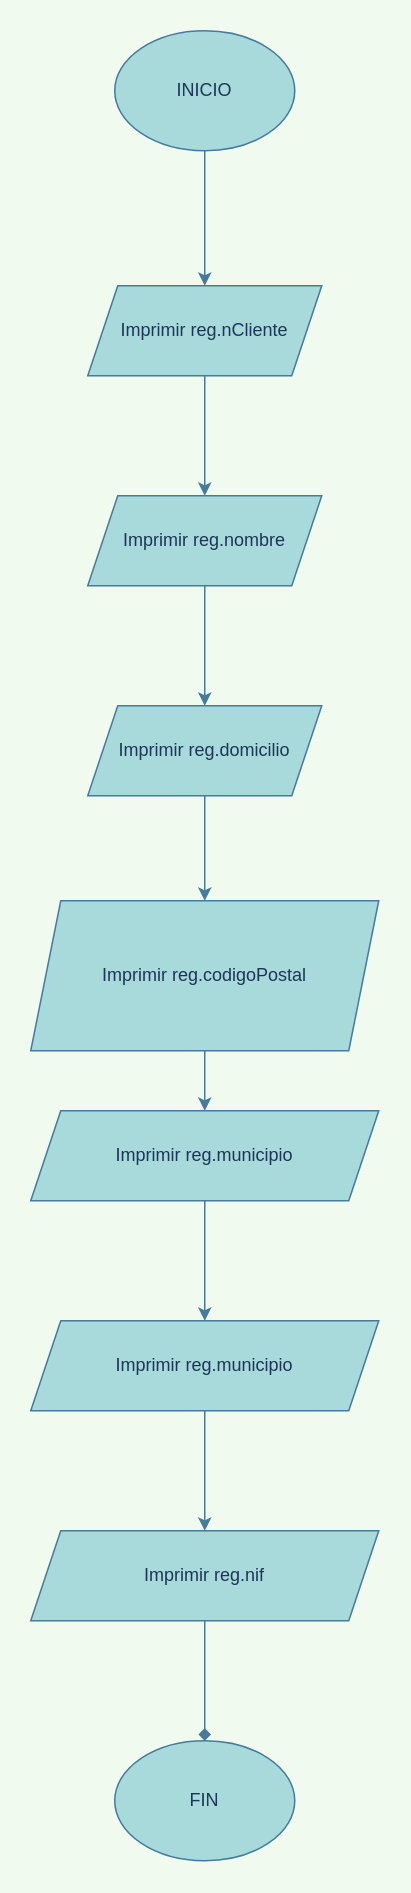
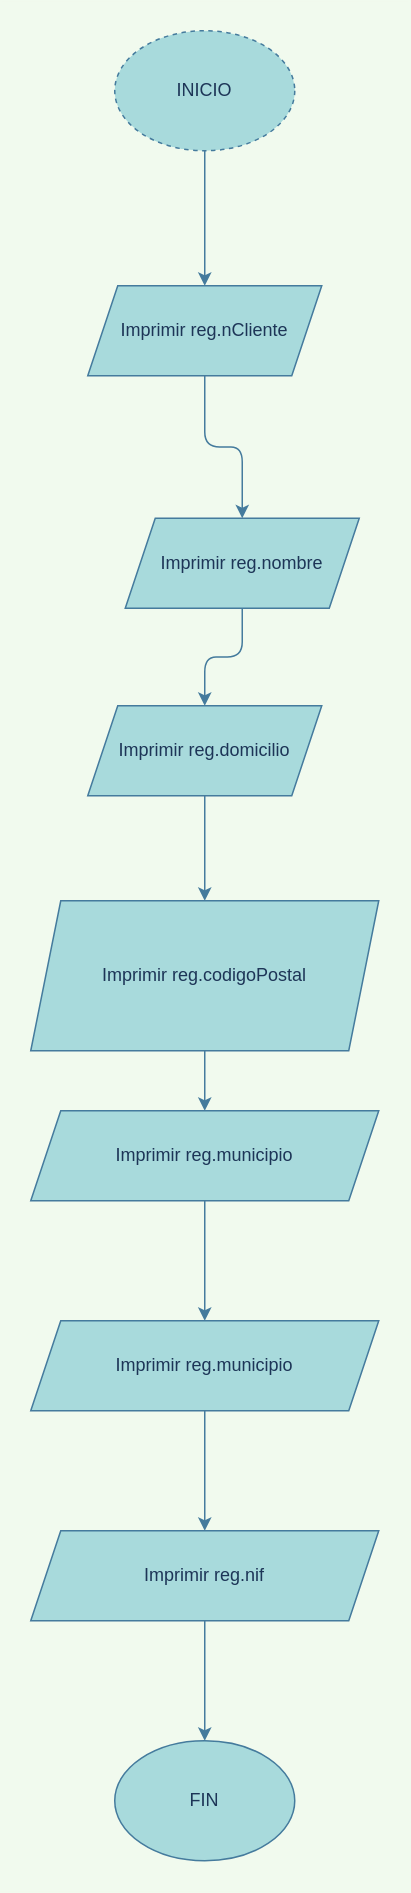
(205, 91) -> (205, 91)
(205, 541) -> (242, 563)
(205, 1728) -> (205, 1729)
